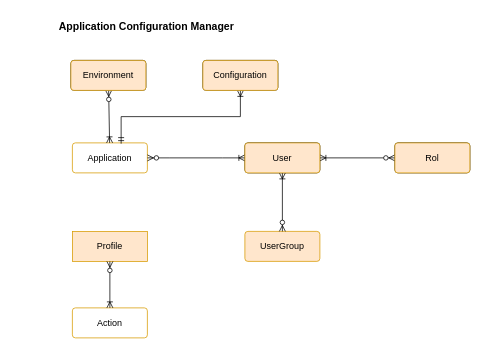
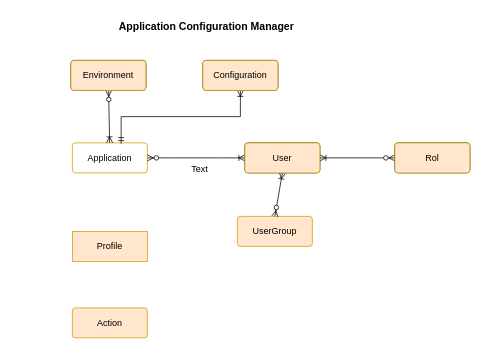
(147, 27) -> (207, 27)
none -> (200, 169)
(282, 246) -> (275, 231)
(110, 285) -> none
(110, 323) -> (110, 323)
